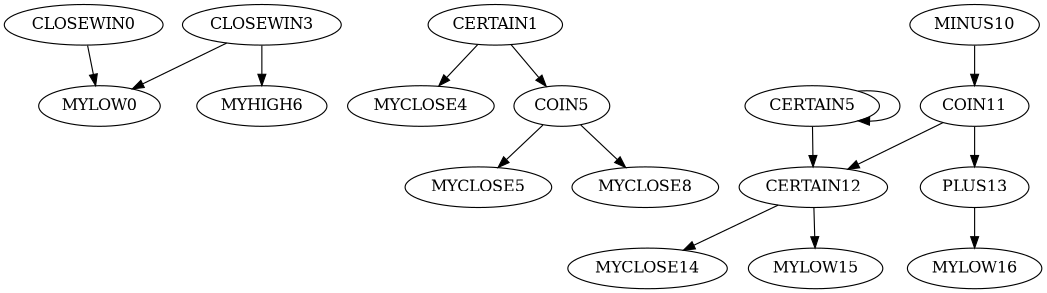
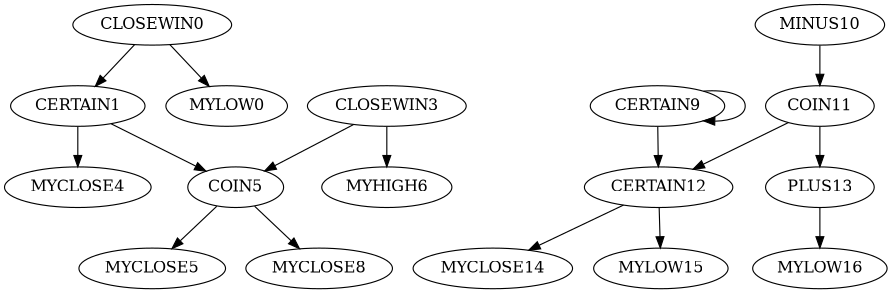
none -> (119, 61)
(185, 63) -> (314, 145)
(812, 106) -> (657, 106)
